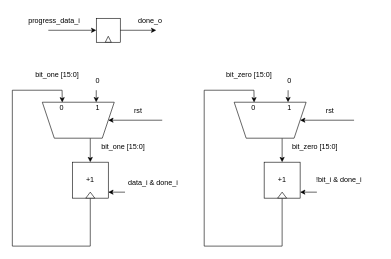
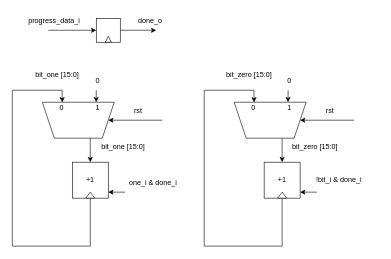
(153, 183) -> (153, 183)
